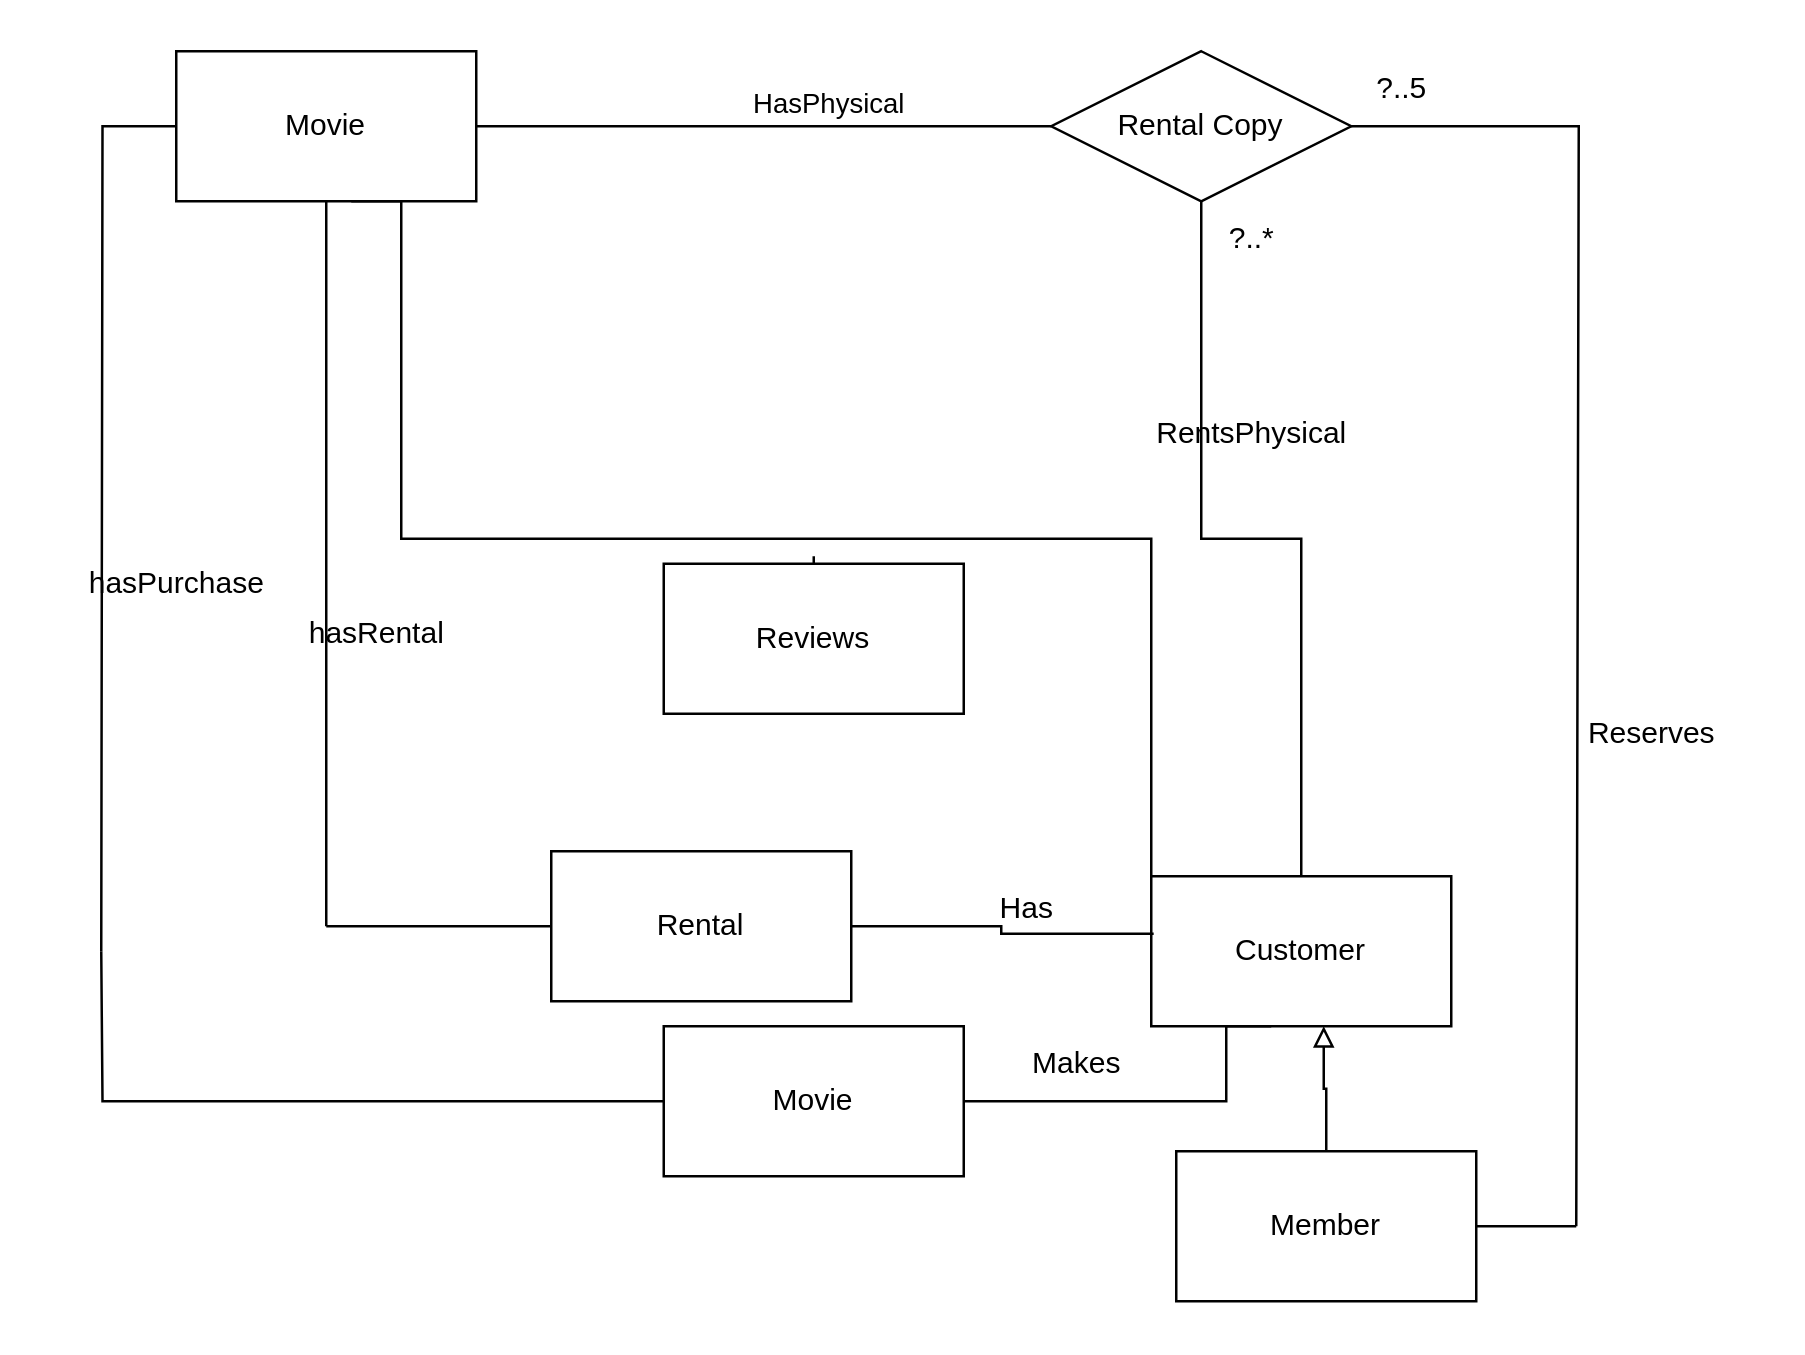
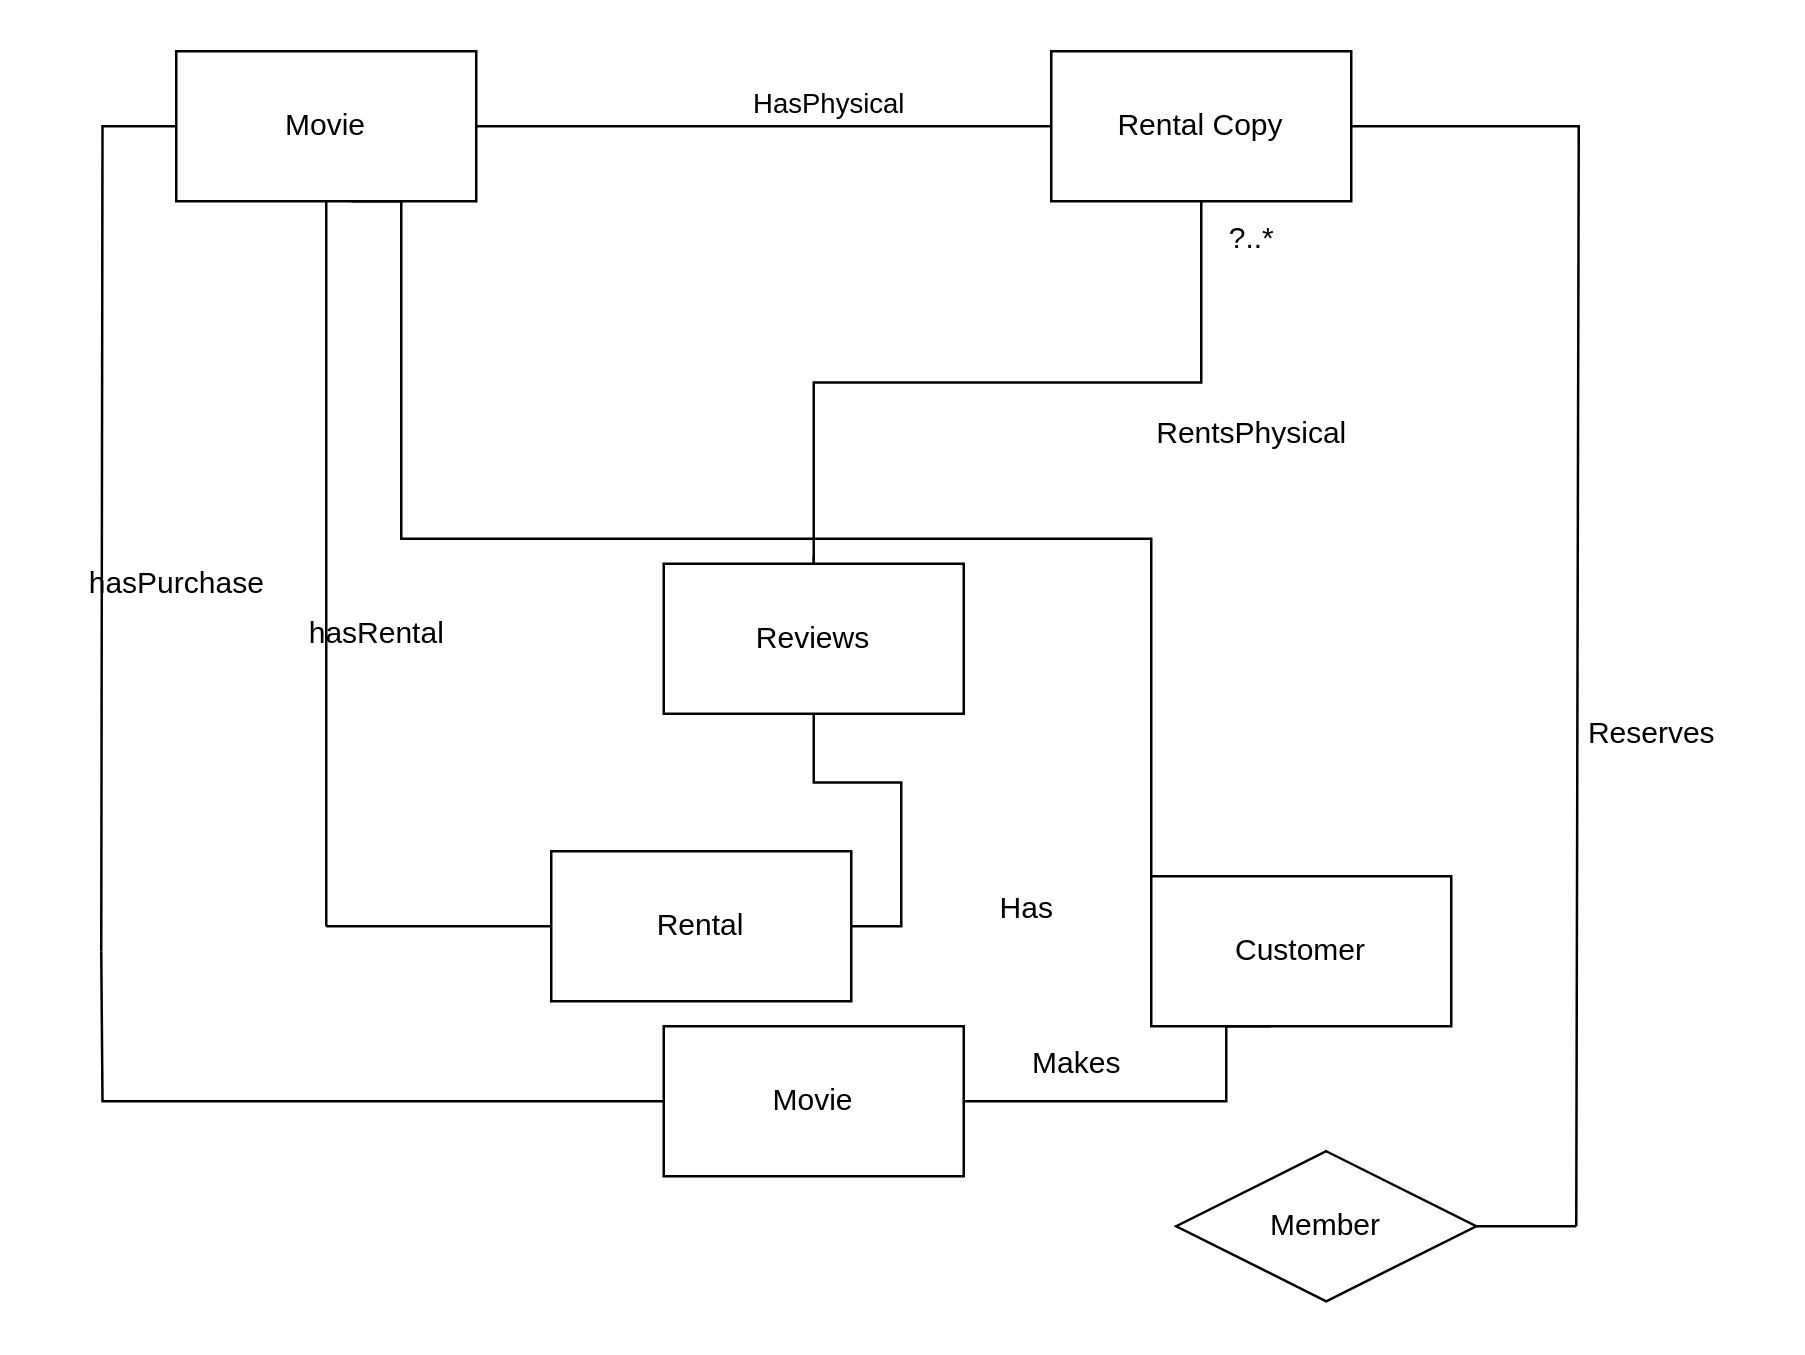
(1401, 89) -> none
(1201, 126) -> (1201, 126)
(1301, 575) -> (934, 383)
(1022, 934) -> (897, 783)
(1326, 1098) -> none
(1326, 1226) -> (1326, 1226)
